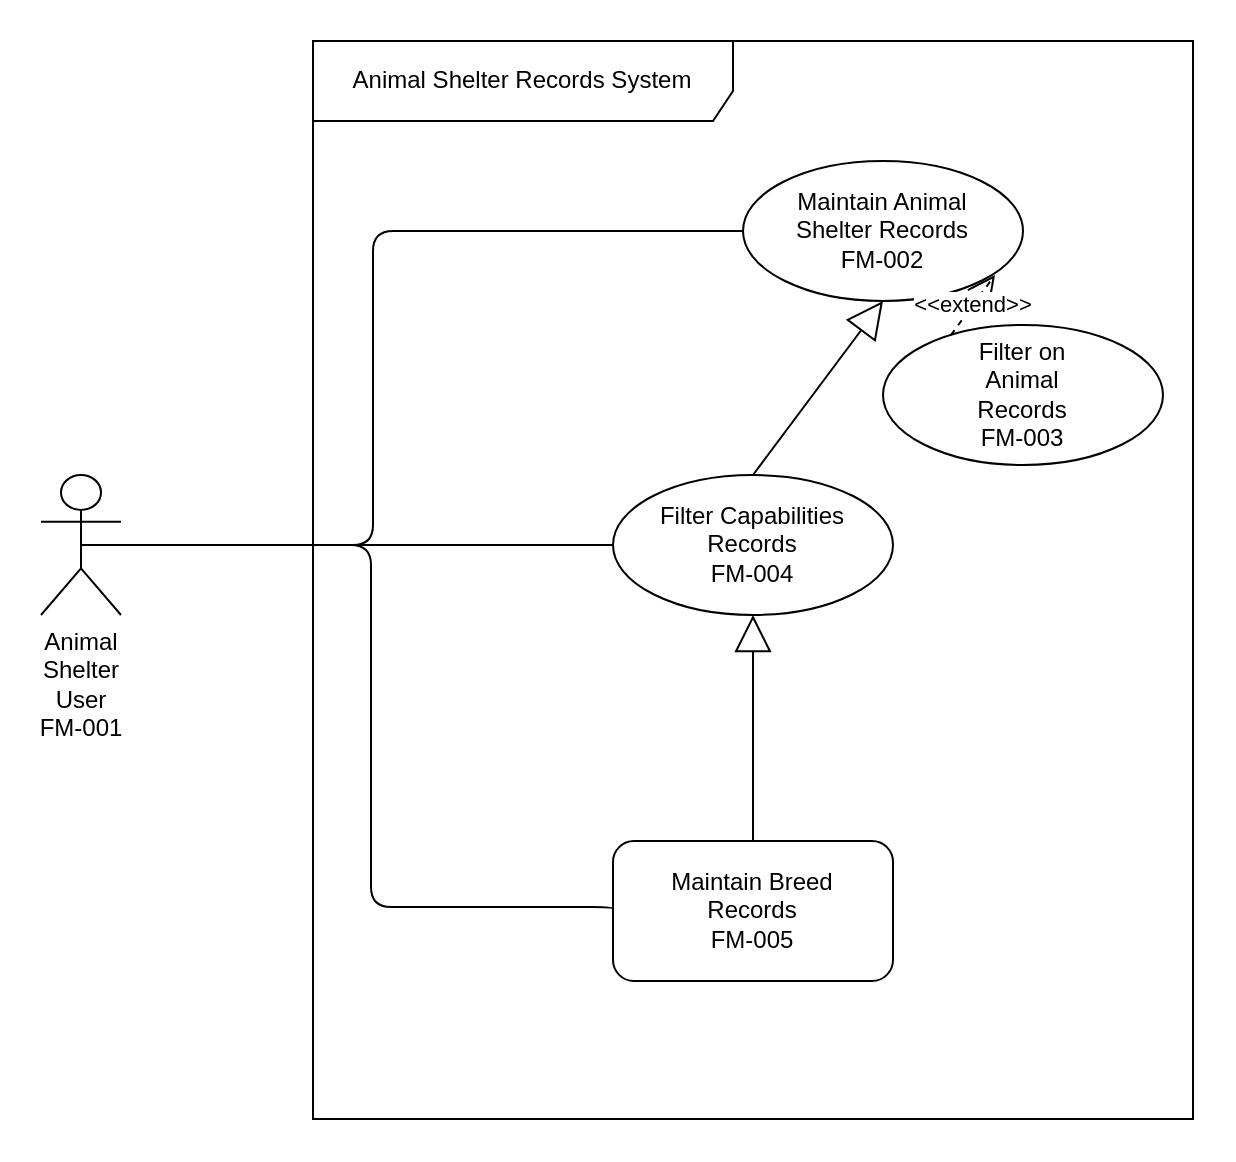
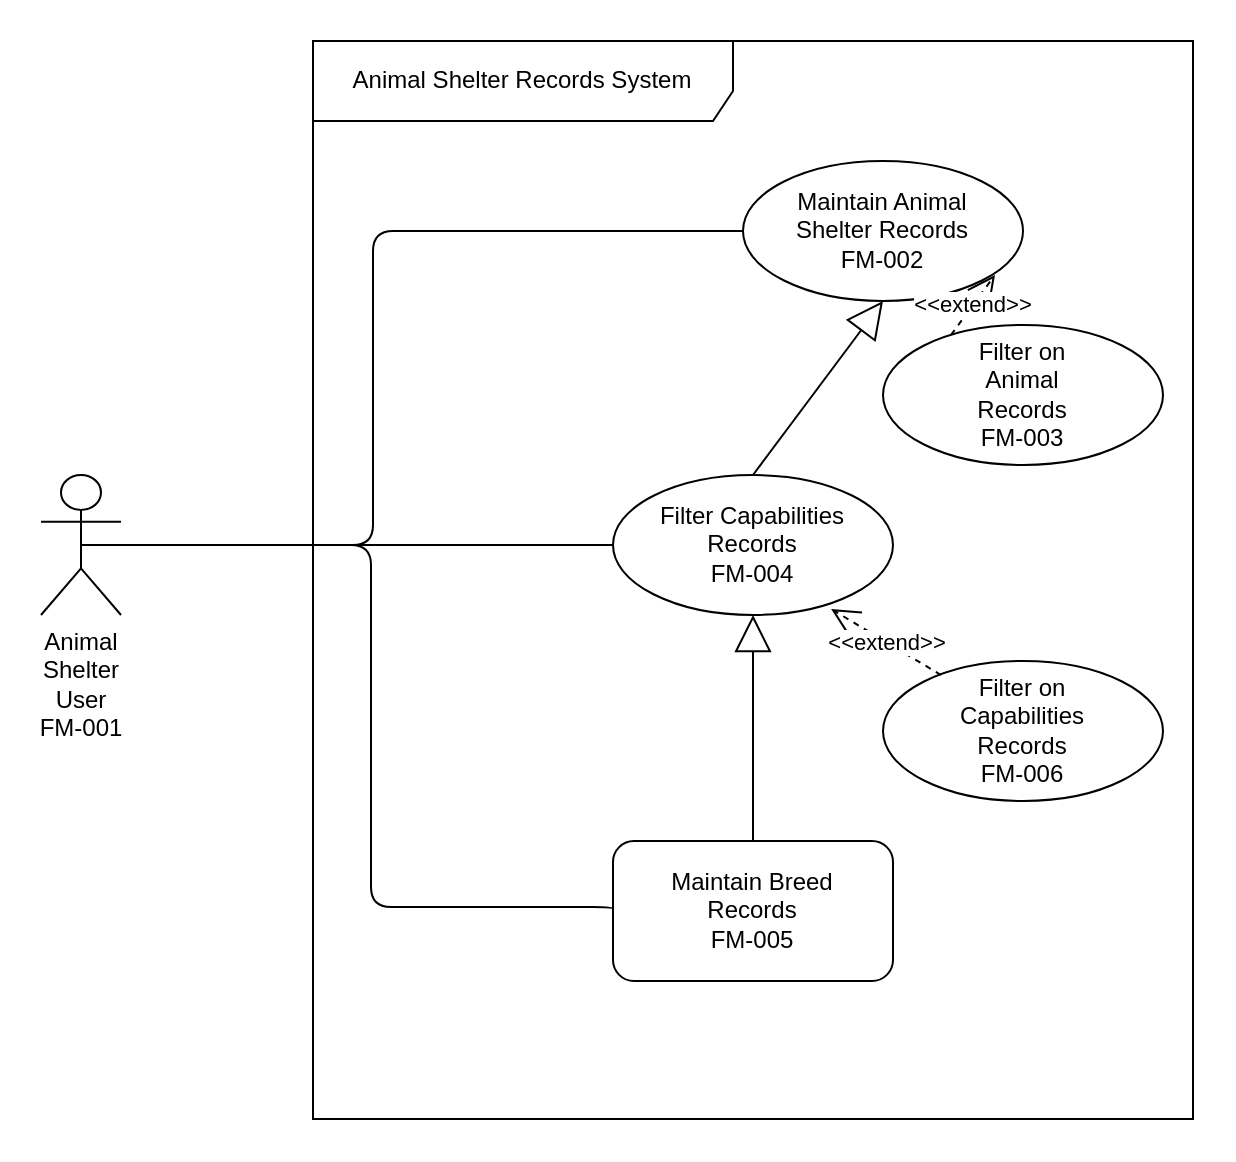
none -> (908, 655)
none -> (1023, 731)
